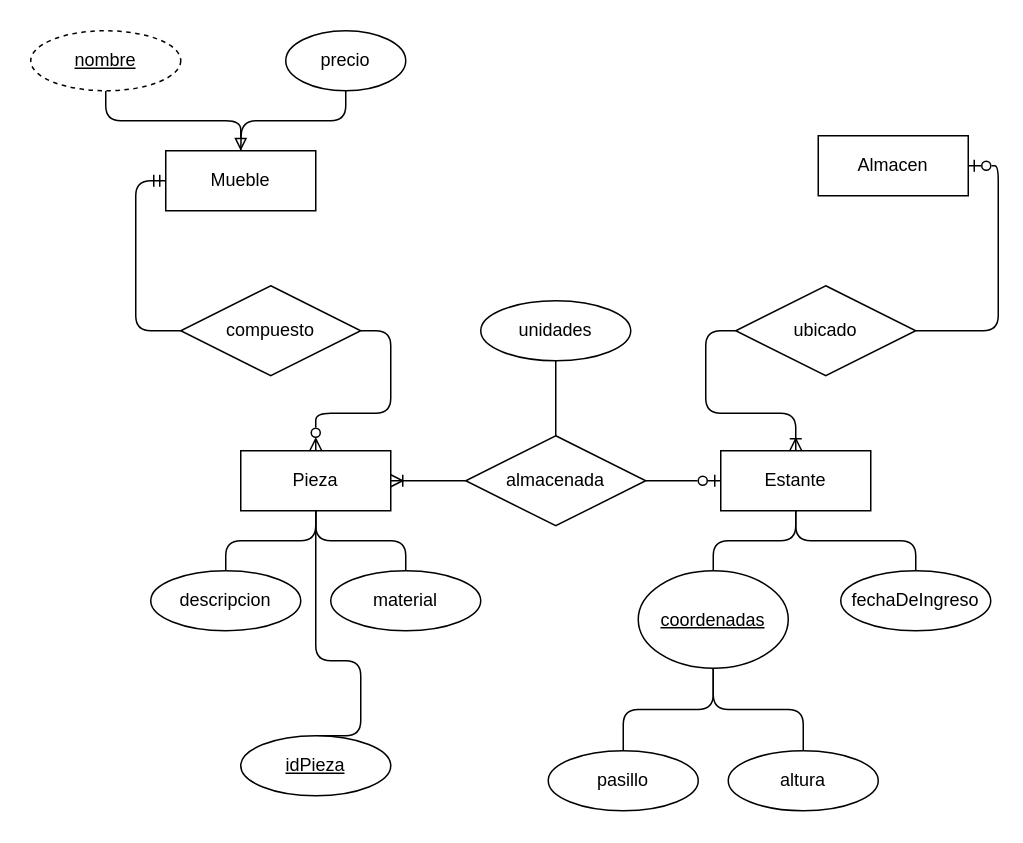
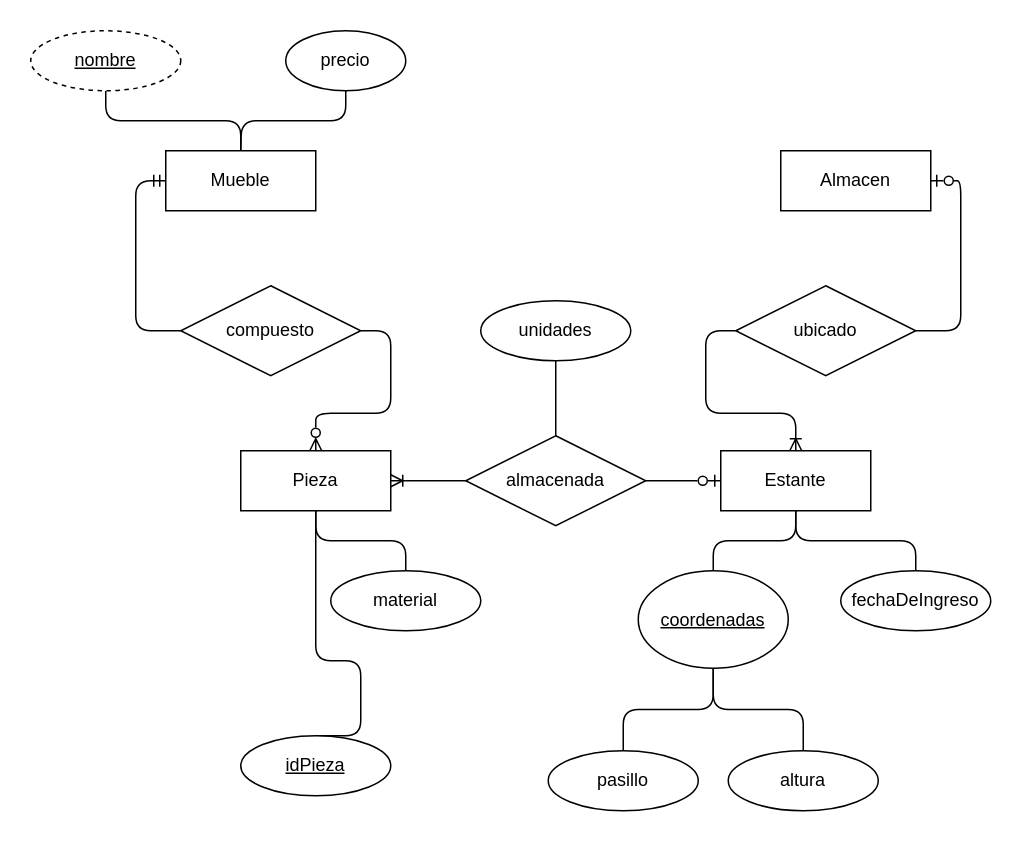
(234, 122) -> (235, 123)
(893, 166) -> (856, 181)
(258, 541) -> none
(226, 601) -> none
